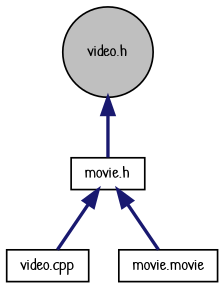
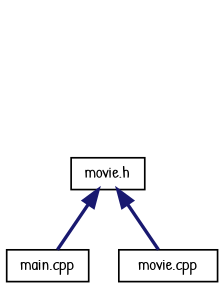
(108, 52) -> none
(48, 266) -> (48, 266)
(168, 266) -> (168, 266)
